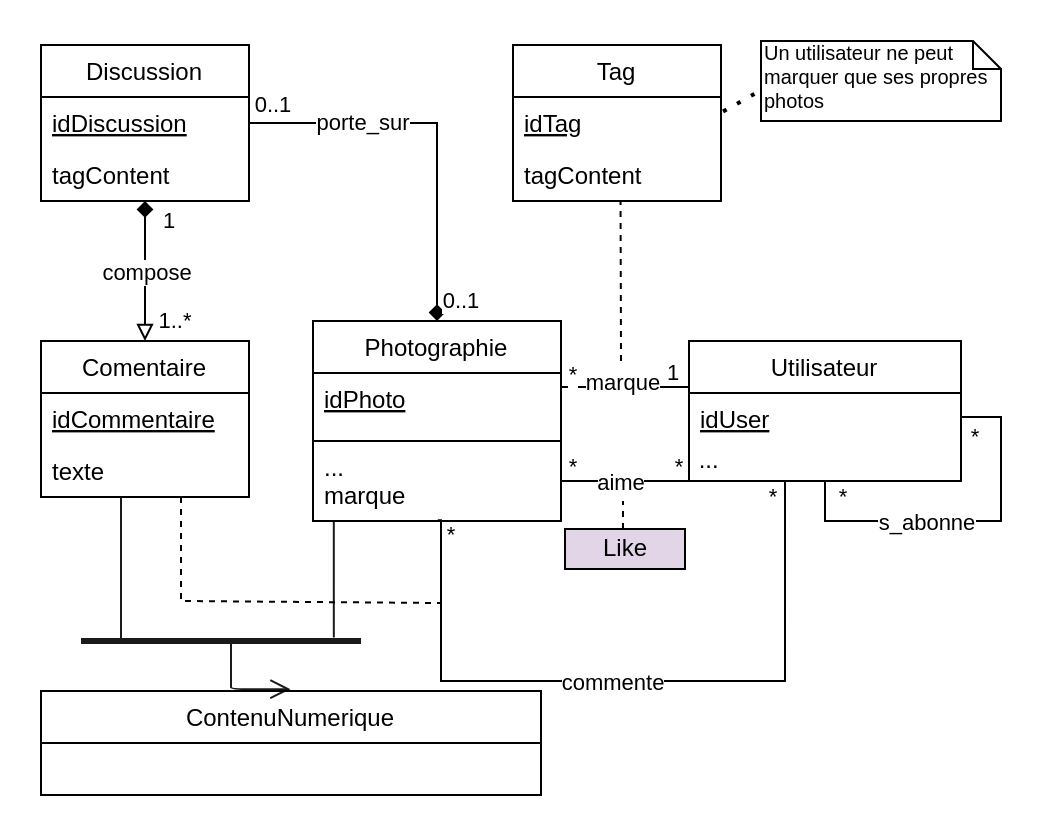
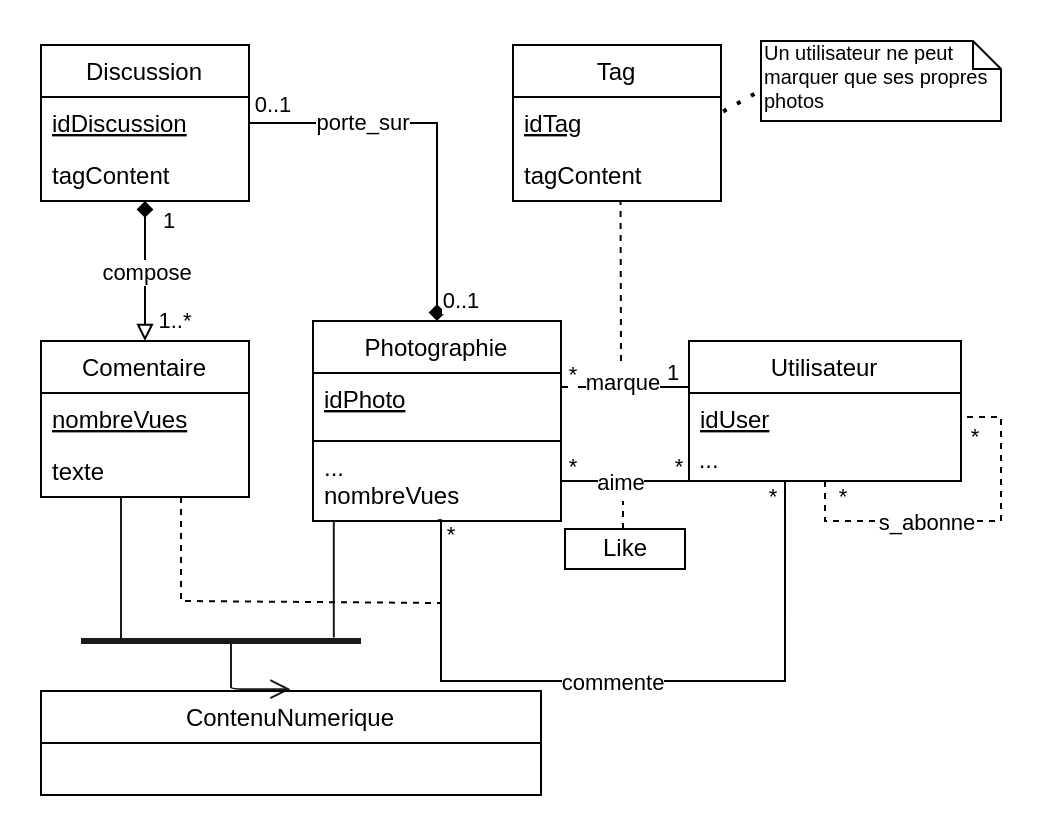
(133, 420) -> (119, 420)
(1001, 463) -> (1001, 463)
(335, 468) -> (335, 468)
(625, 549) -> (625, 549)
